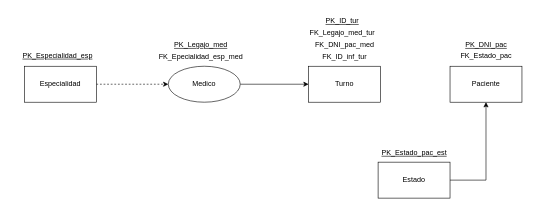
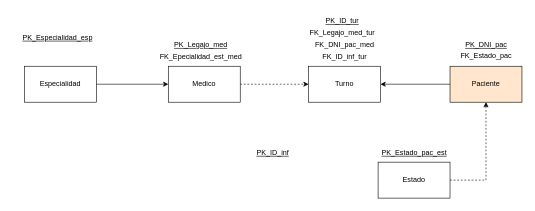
(57, 56) -> (57, 38)
(201, 57) -> (201, 57)
(130, 84) -> (130, 84)
(204, 84) -> (204, 84)
(273, 84) -> (273, 84)
none -> (386, 84)
(486, 84) -> (486, 84)
none -> (273, 153)
(486, 161) -> (486, 161)
